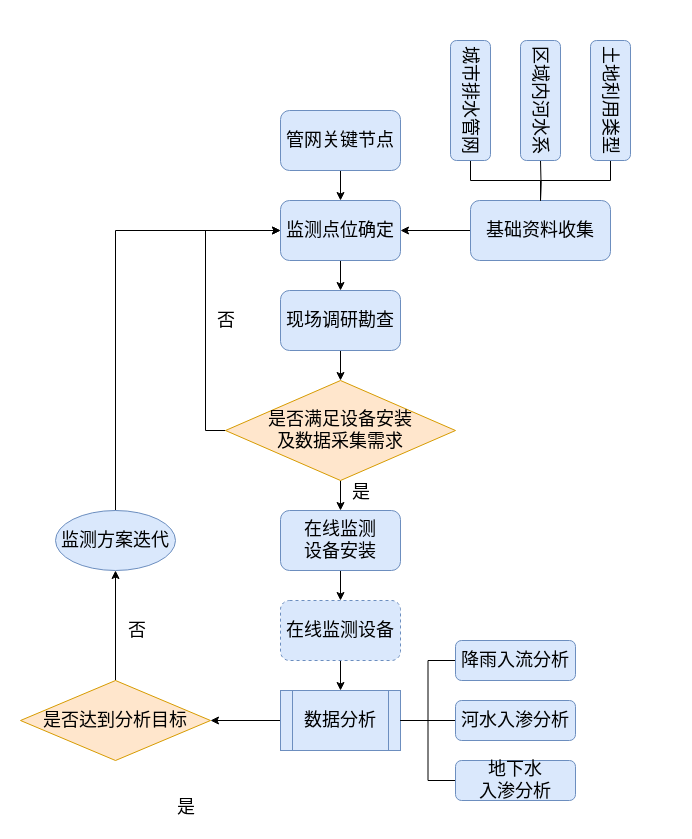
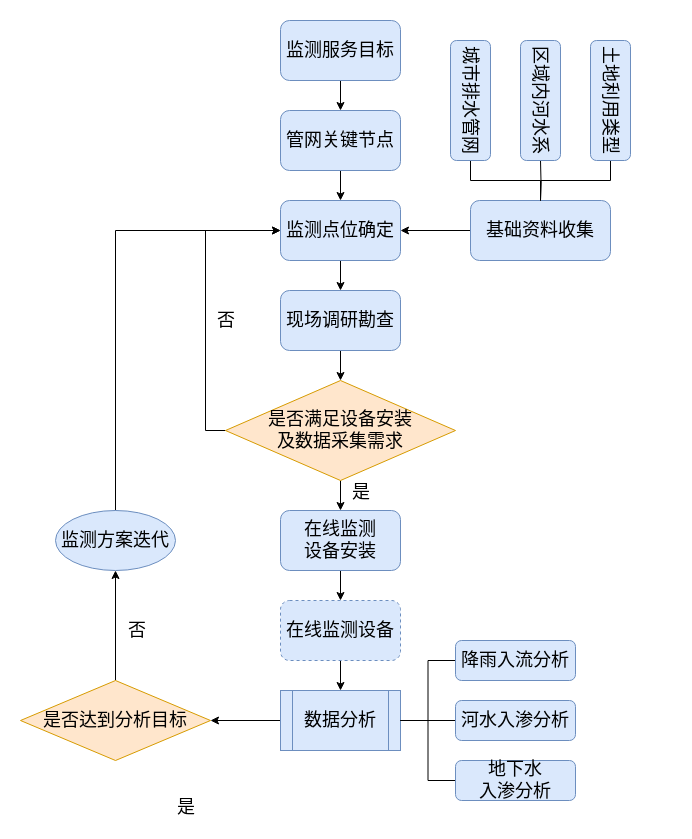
none -> (341, 51)
none -> (341, 100)
